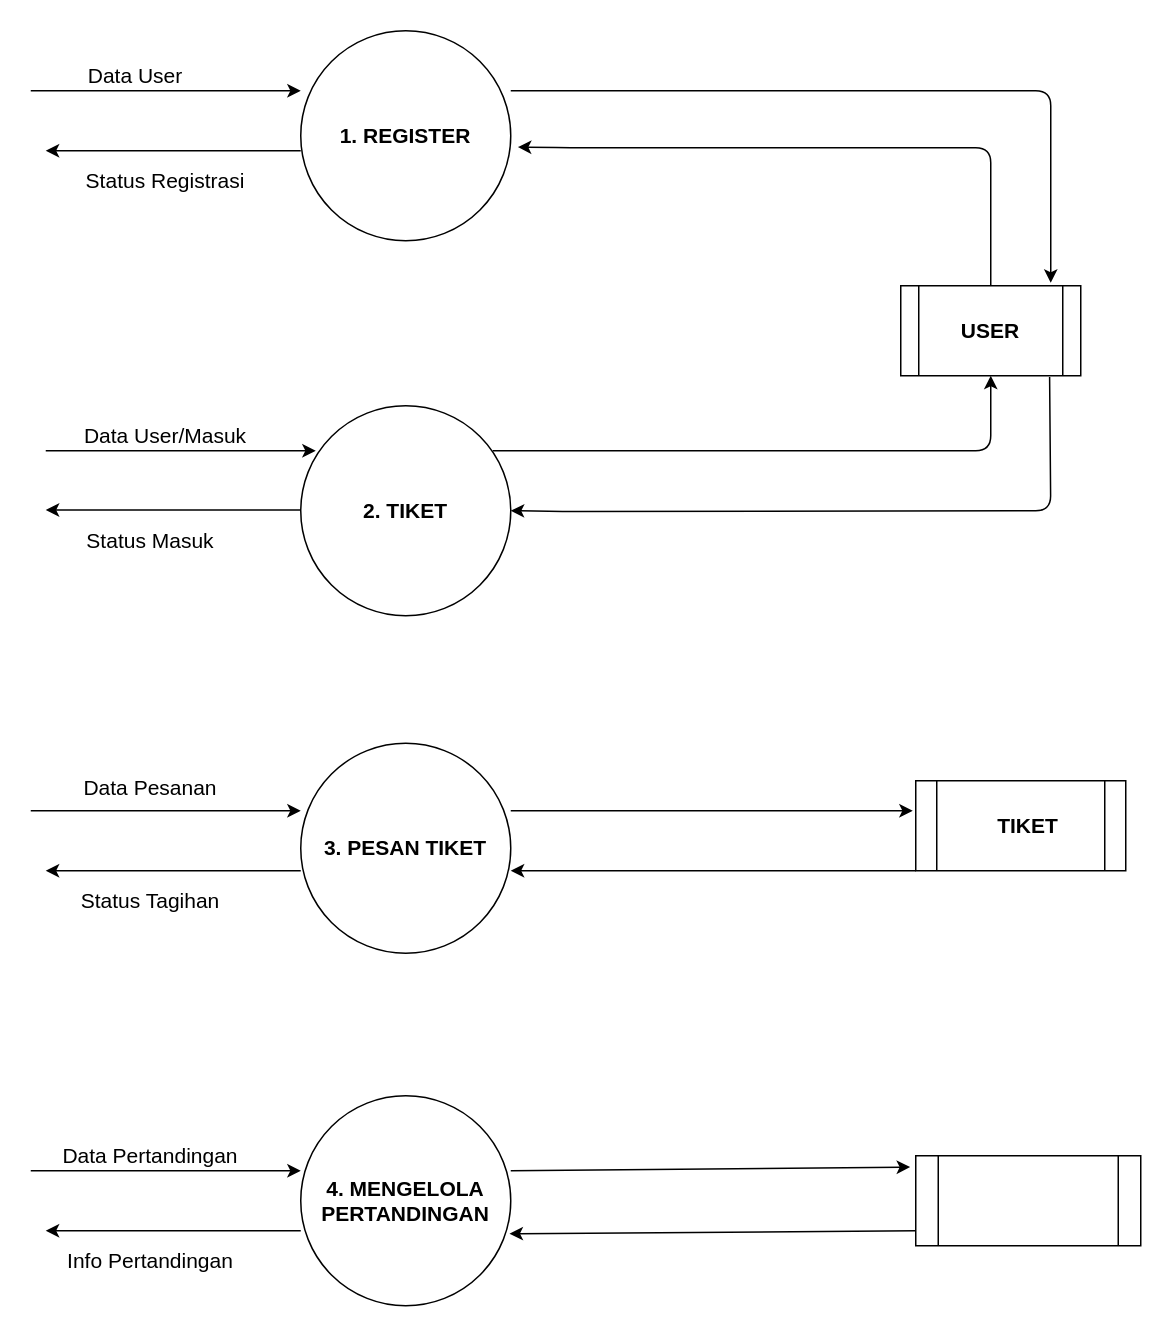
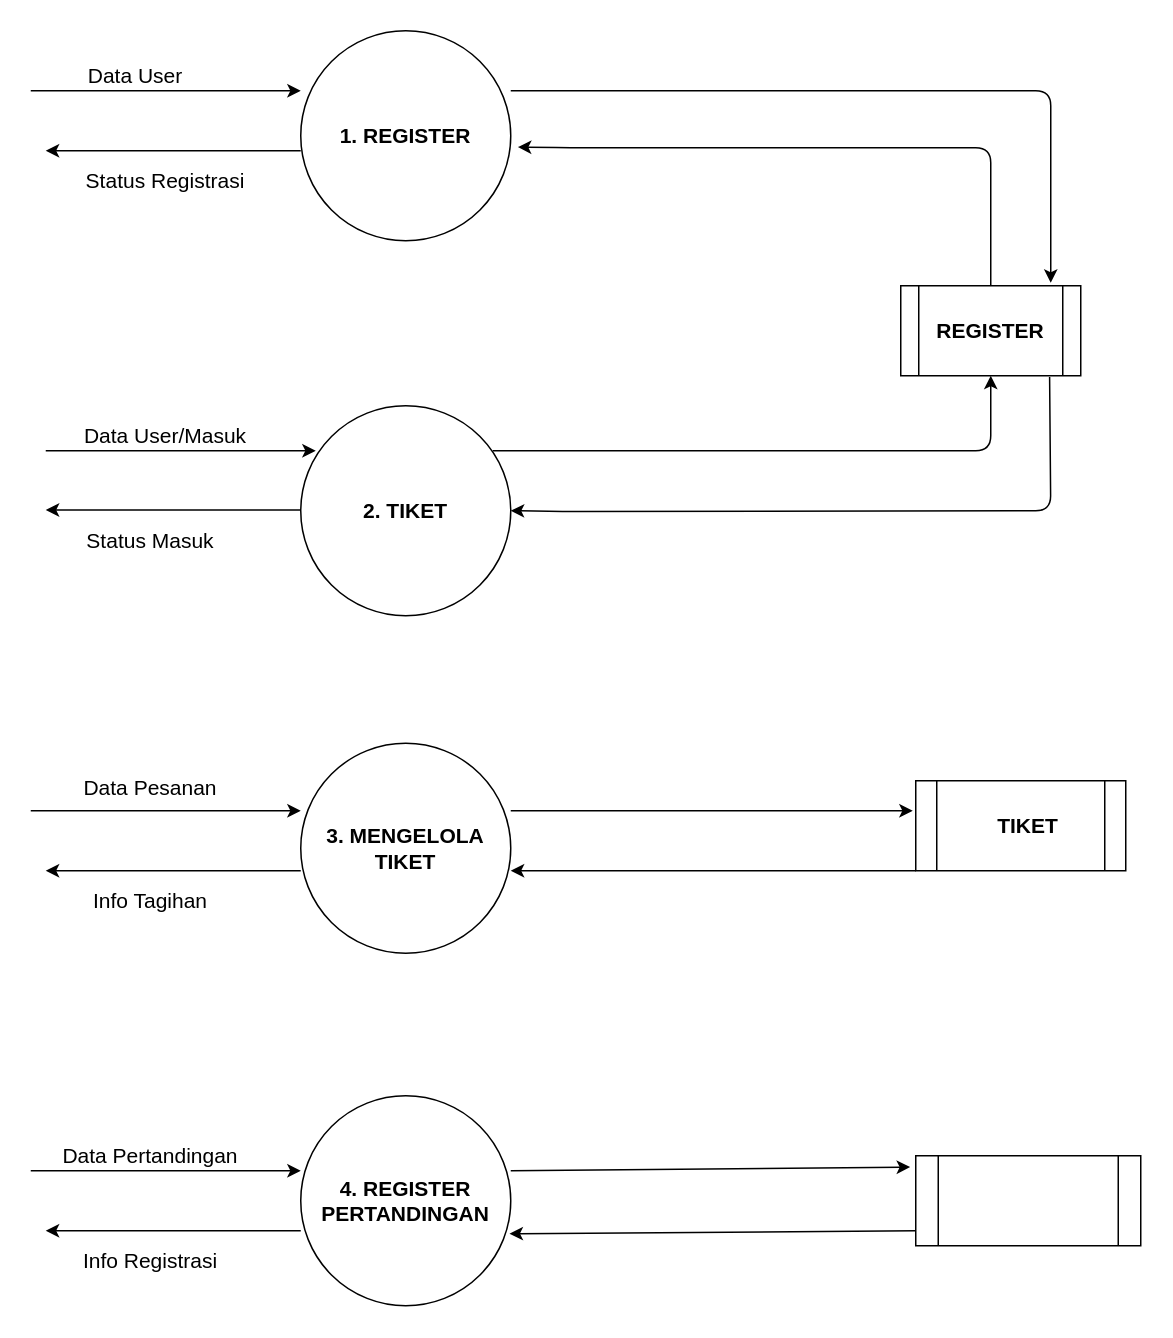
(991, 331) -> (991, 331)
(406, 848) -> (406, 848)
(151, 901) -> (151, 901)
(406, 1201) -> (406, 1201)
(151, 1261) -> (151, 1261)
